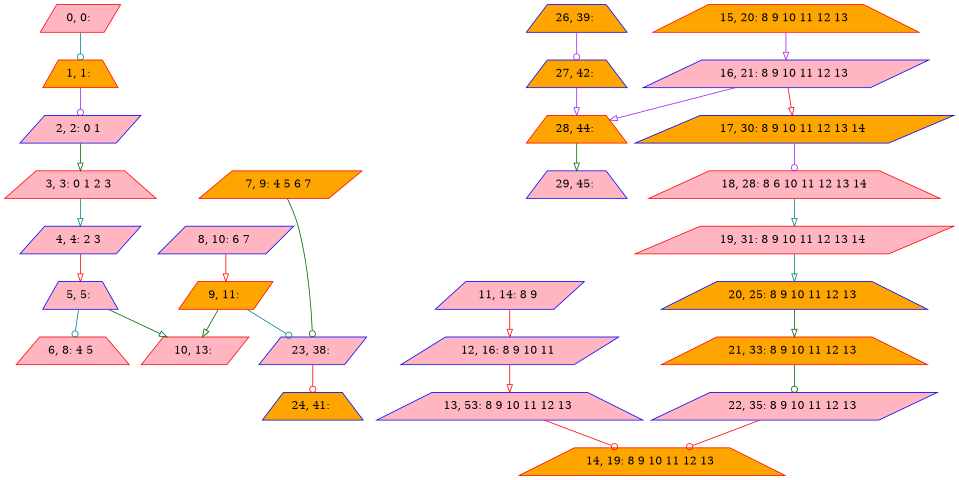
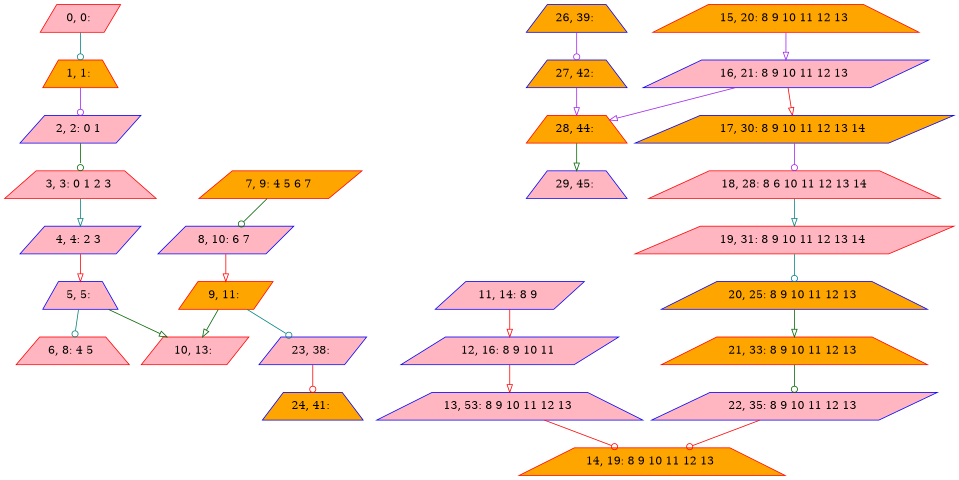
(80, 153) -> (80, 153)
(306, 263) -> (255, 210)
(794, 265) -> (794, 265)
